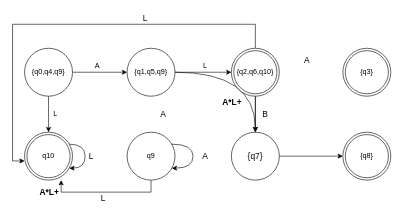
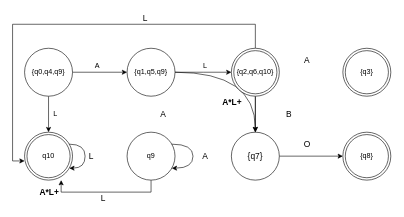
(265, 114) -> (289, 114)
none -> (307, 144)
